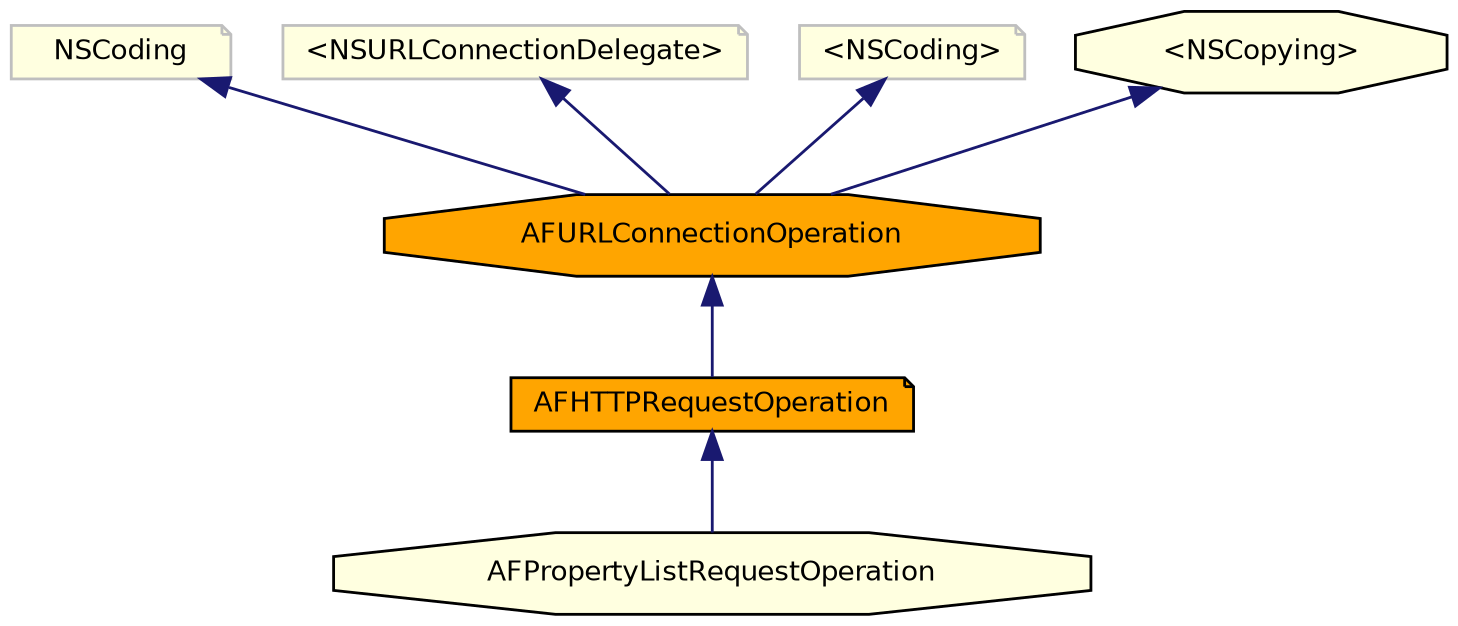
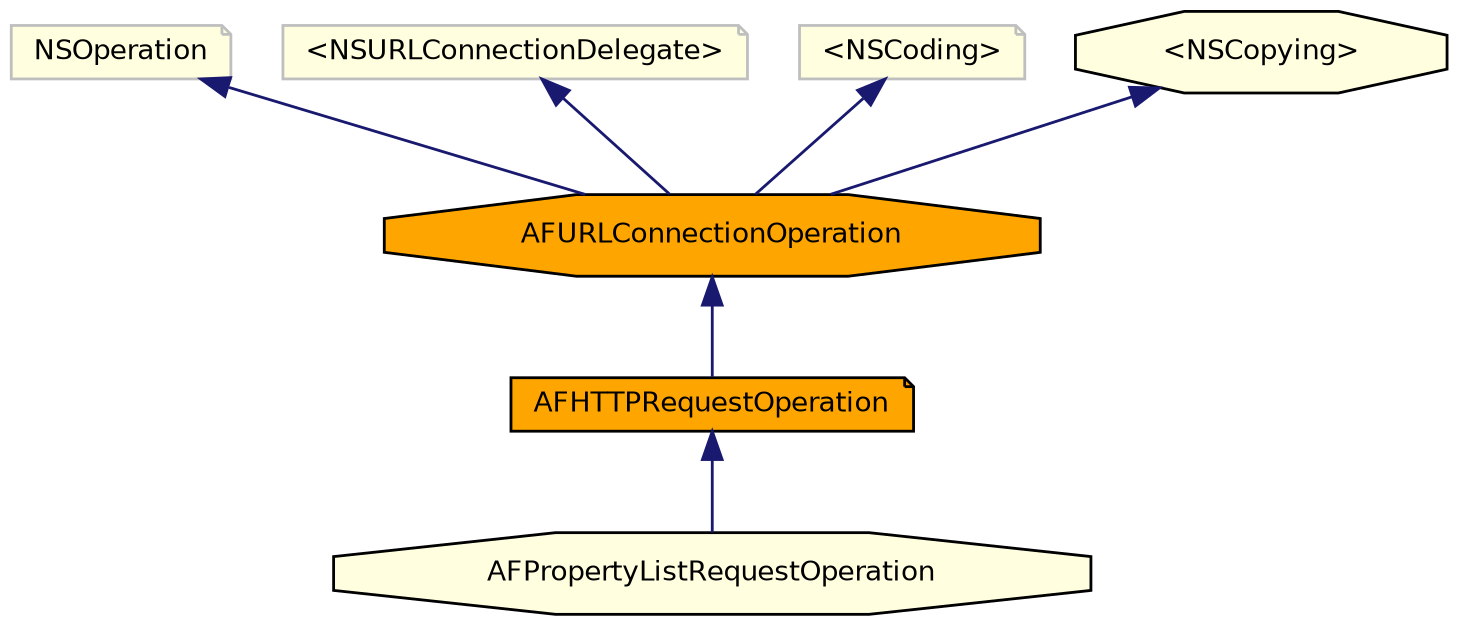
(121, 52) -> (121, 52)
